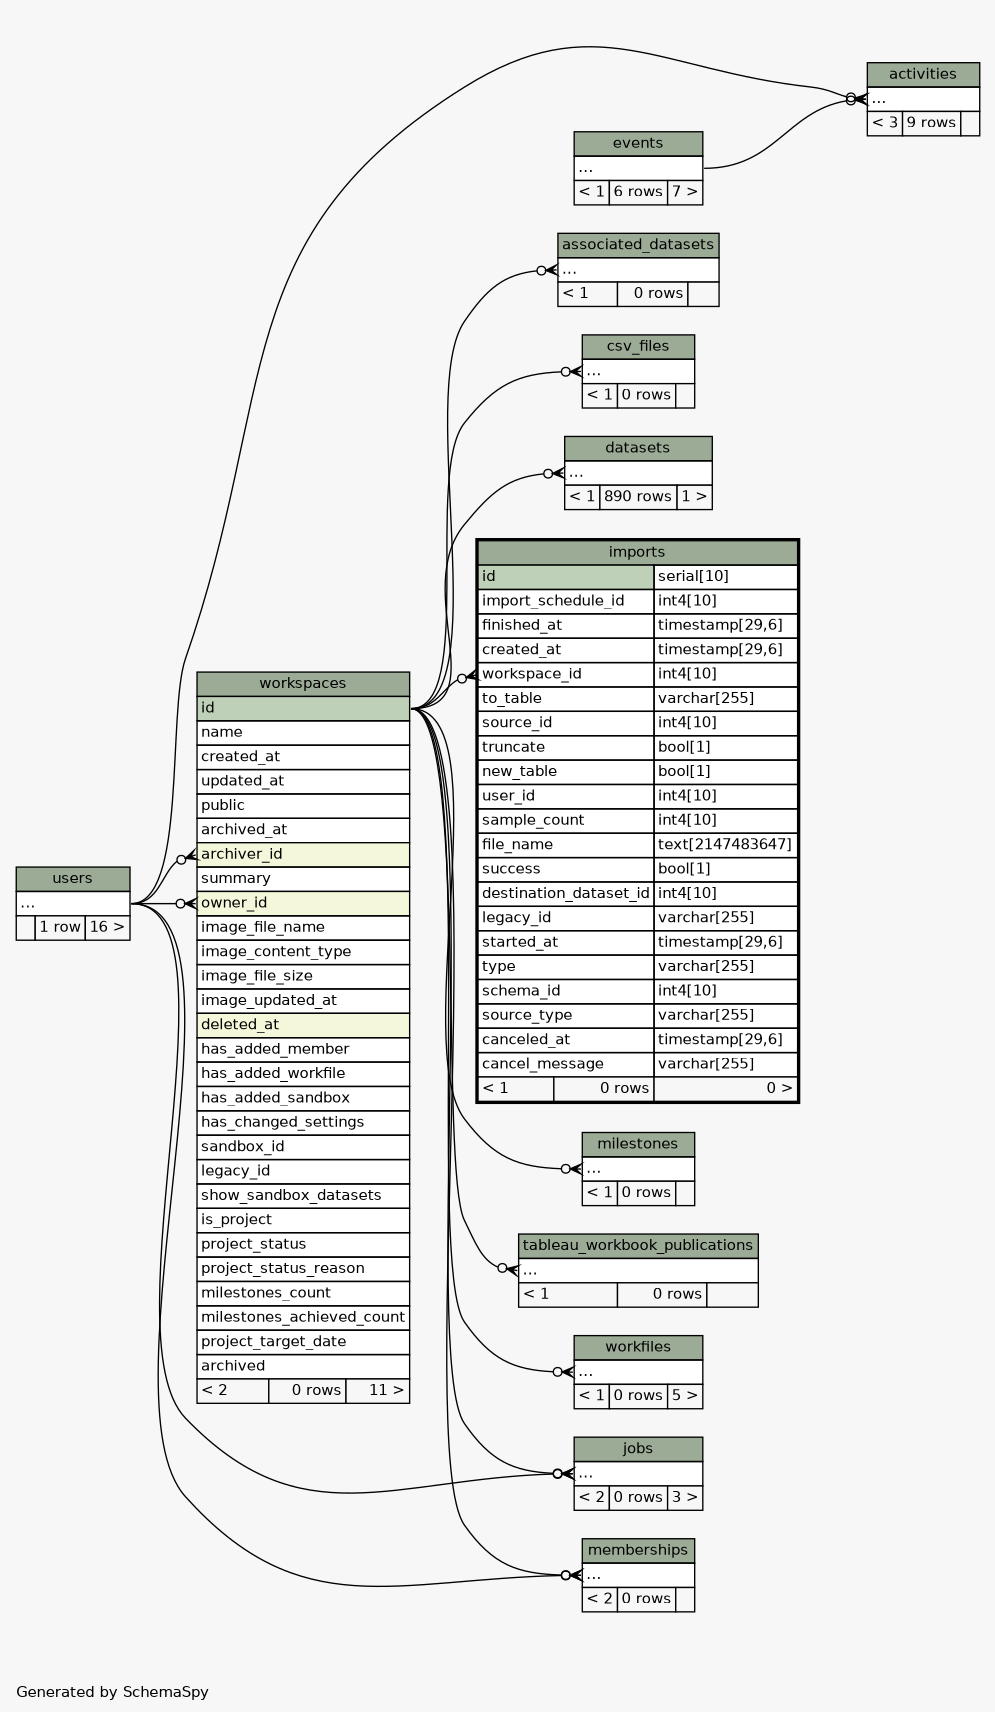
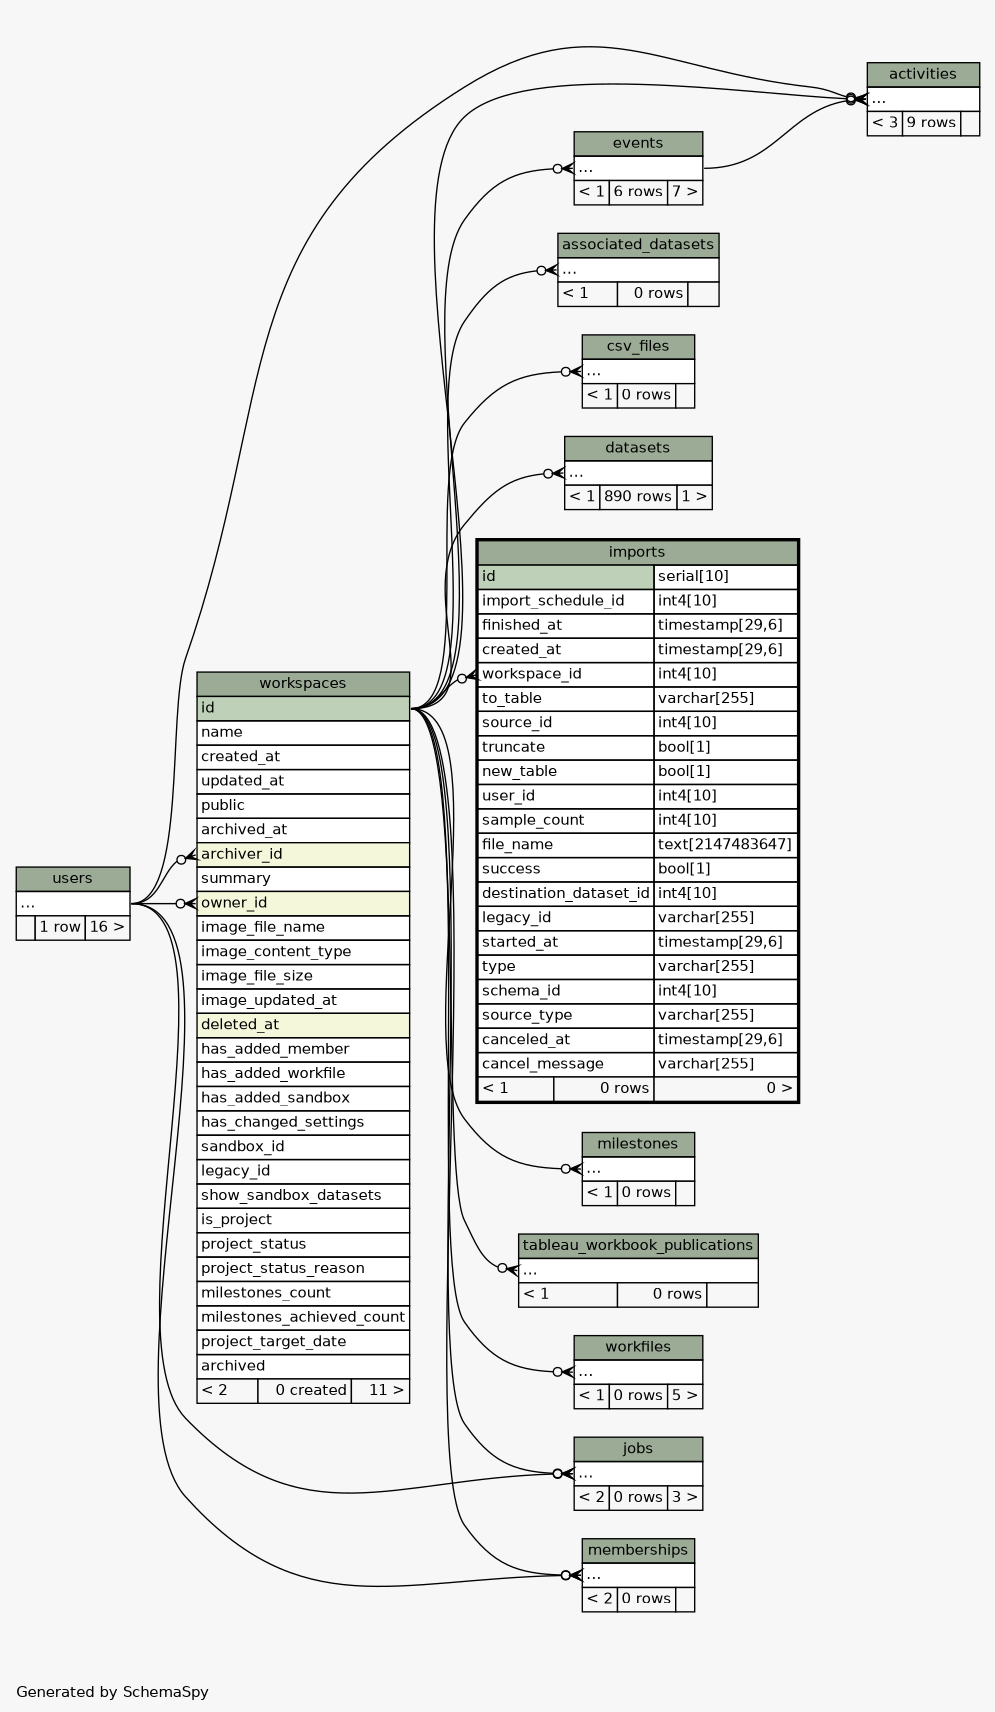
none -> (436, 228)
none -> (447, 296)
(317, 1390) -> (311, 1390)
